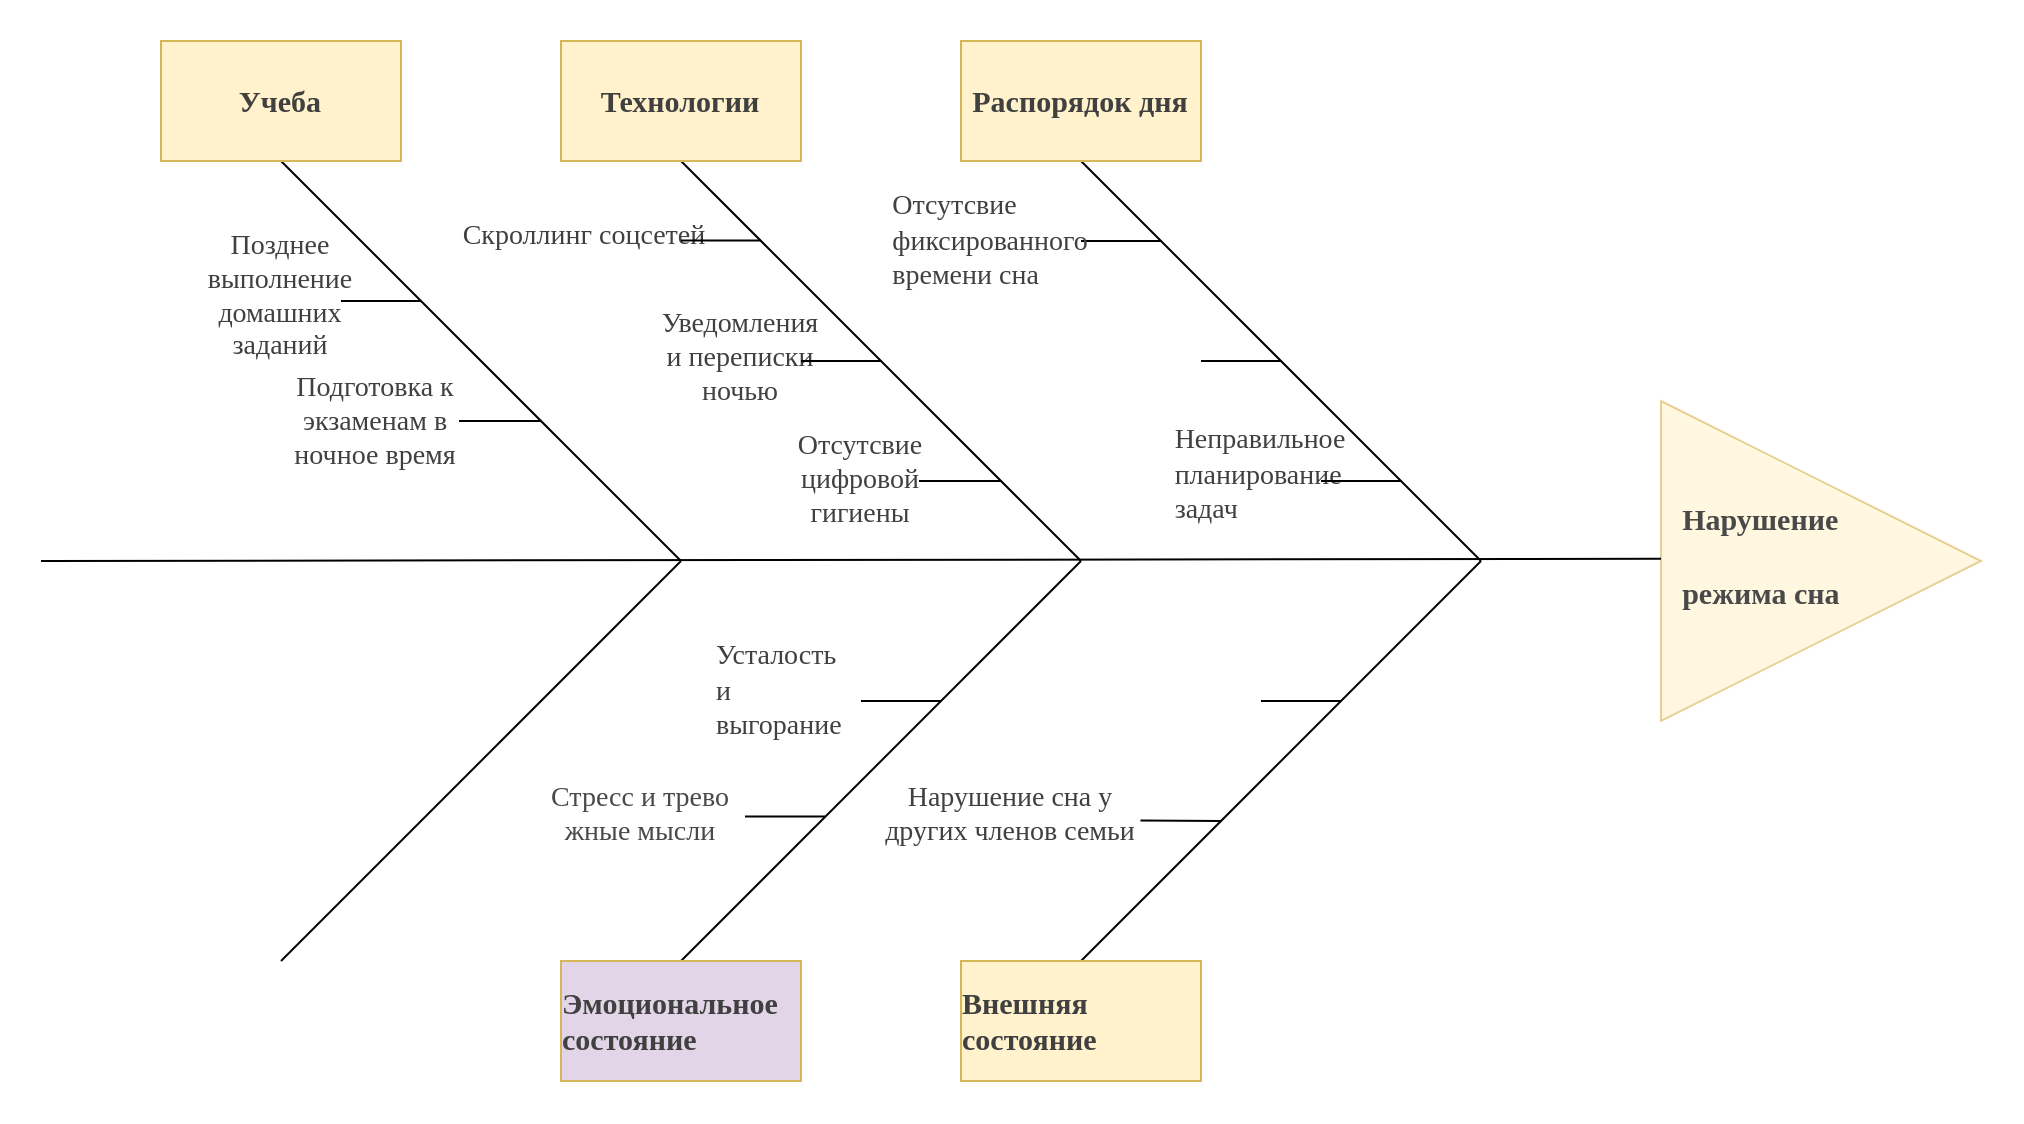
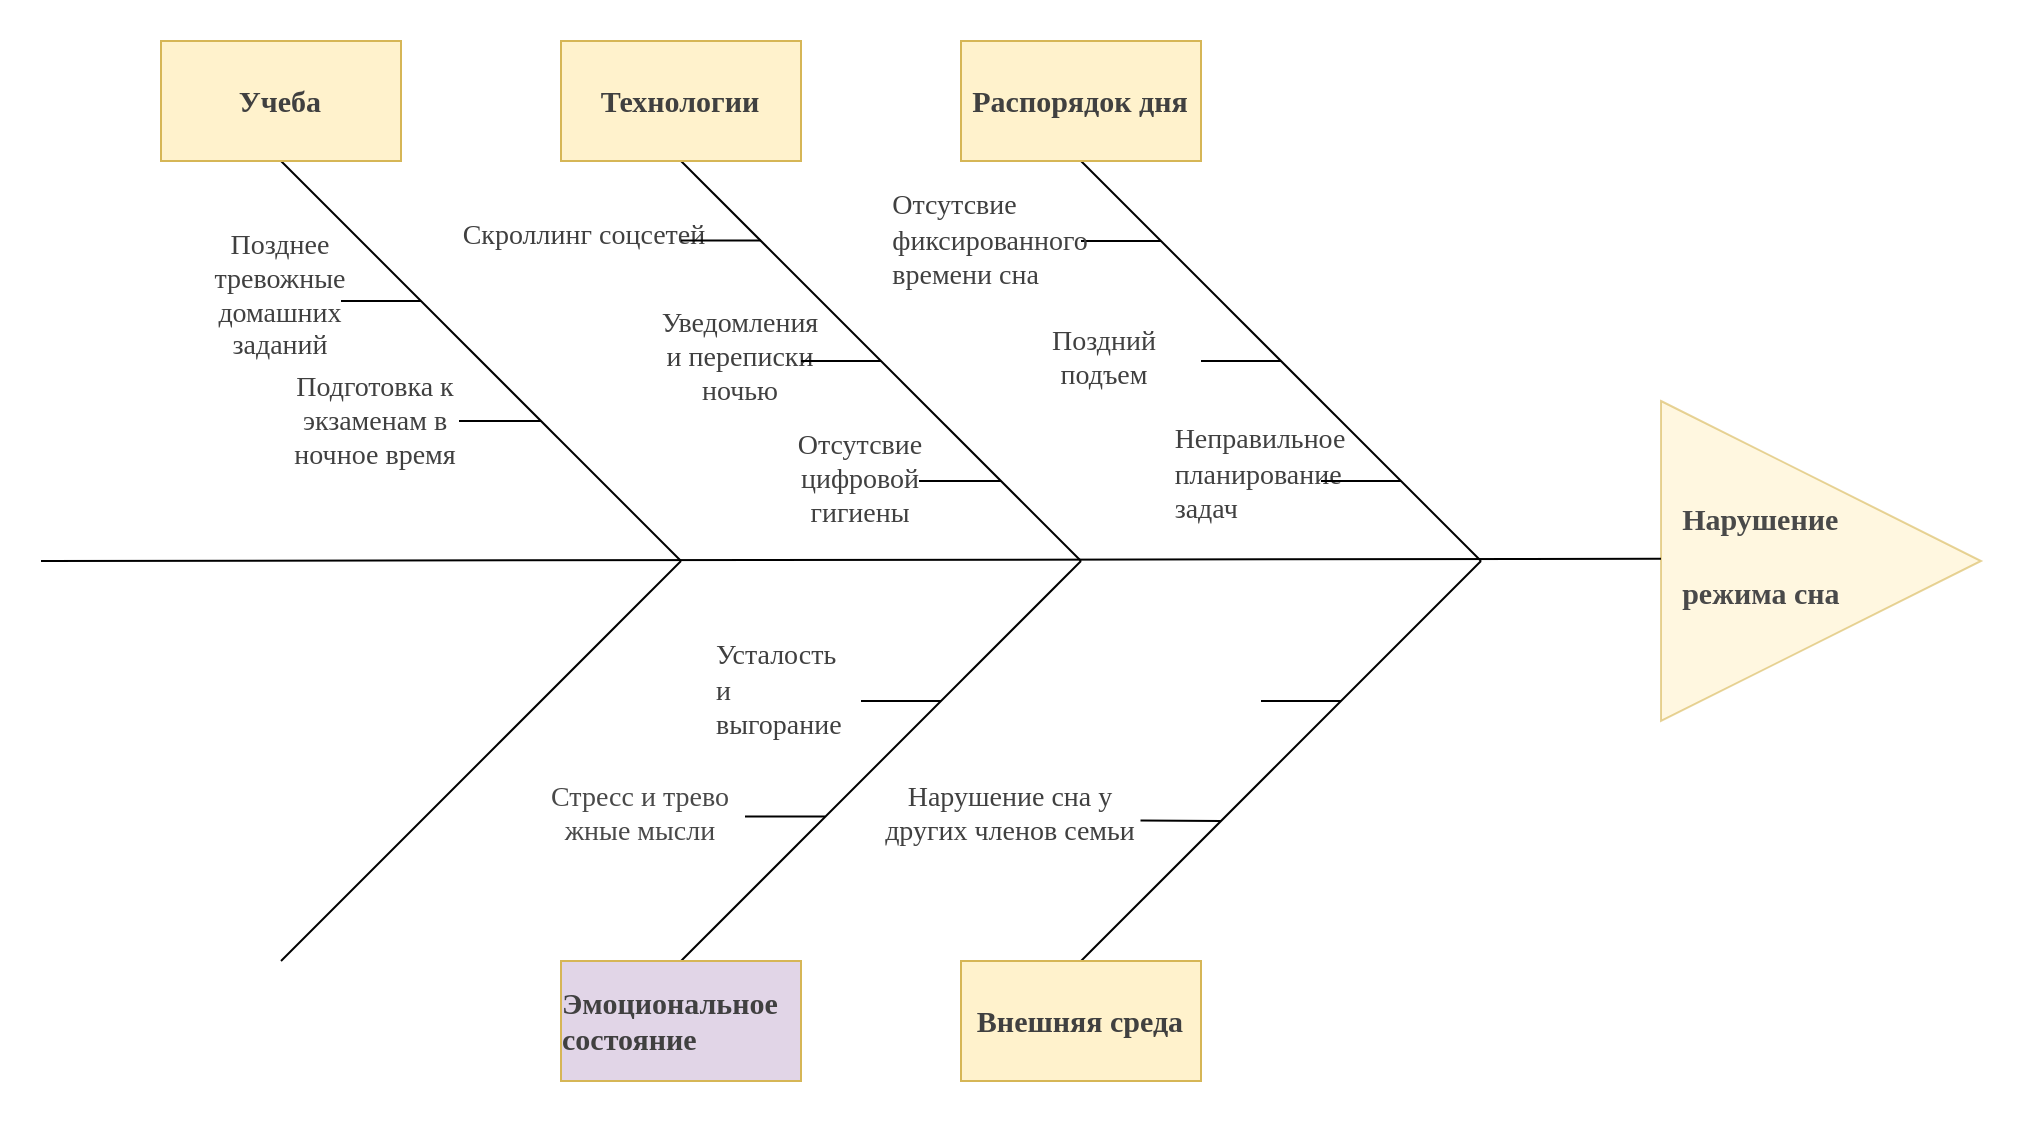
(281, 297) -> (281, 297)
none -> (1105, 359)
(1081, 1021) -> (1081, 1021)
